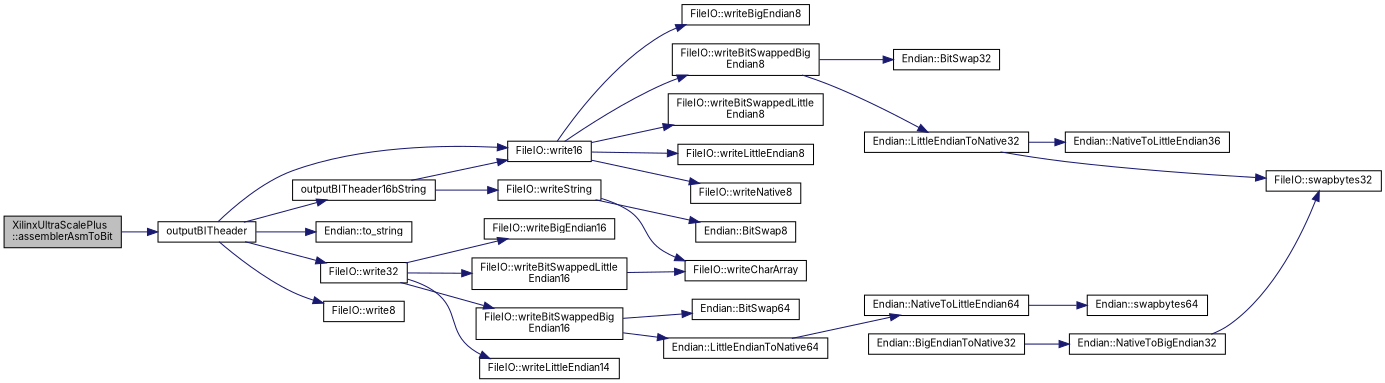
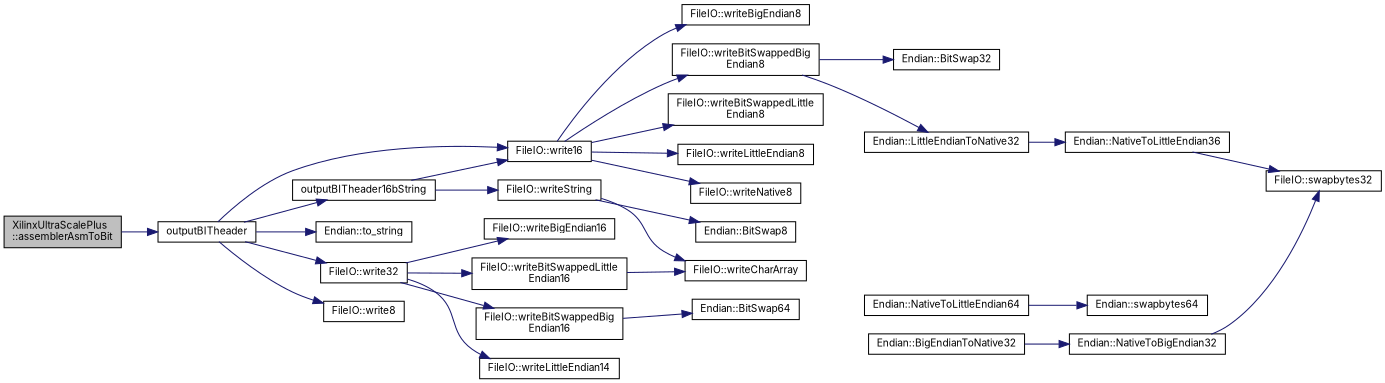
(1128, 168) -> (1231, 160)
(746, 348) -> none
